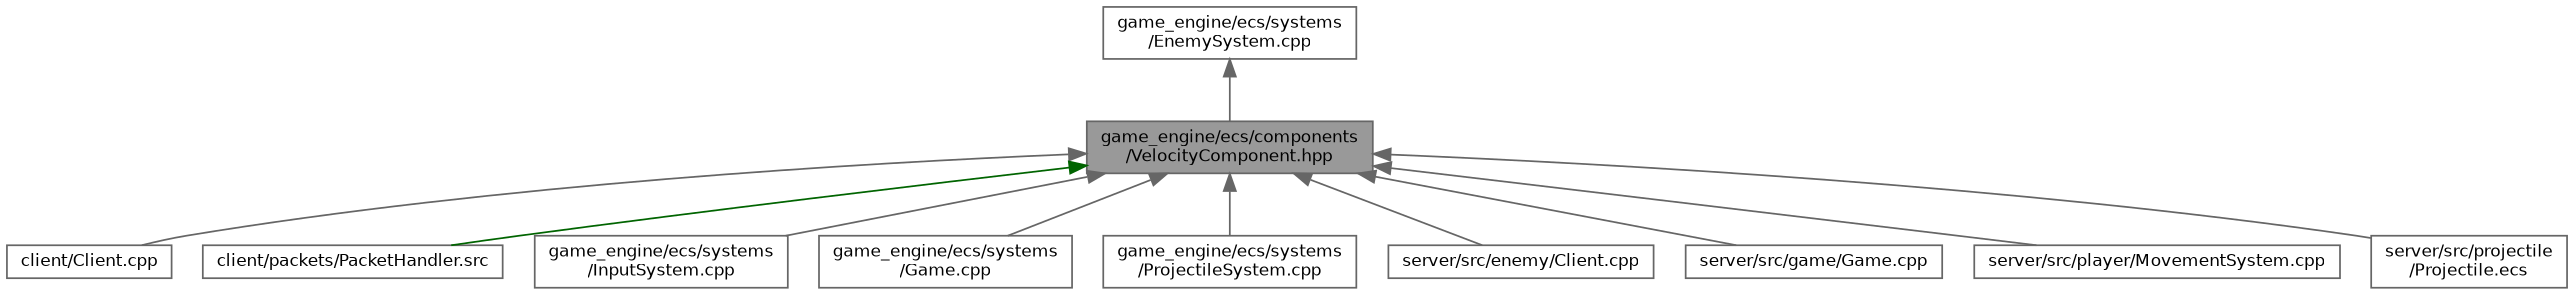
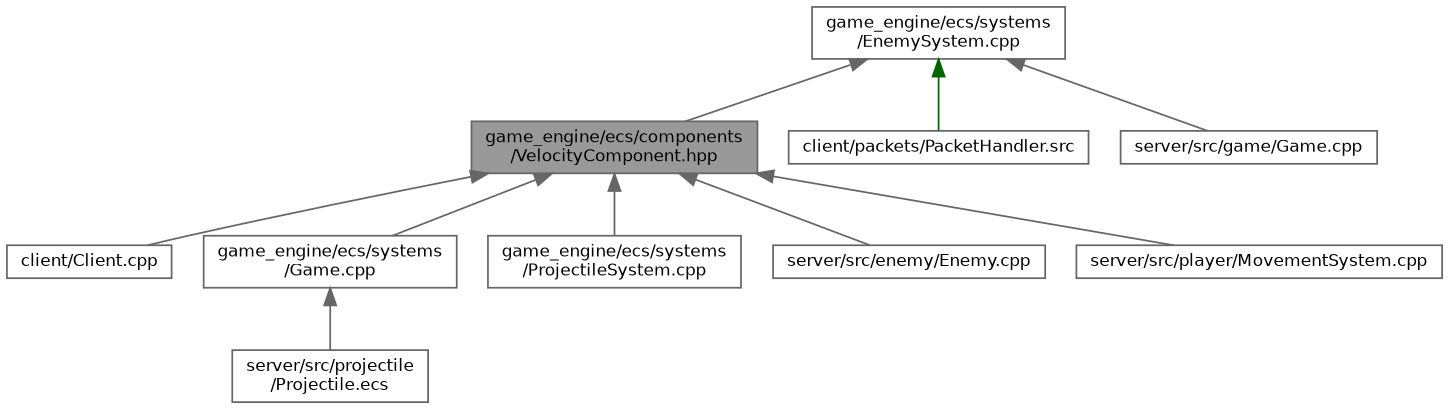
(1882, 184) -> (330, 328)
(760, 205) -> (939, 104)
(1556, 211) -> (1115, 98)
(661, 262) -> none
(1521, 262) -> (909, 262)
